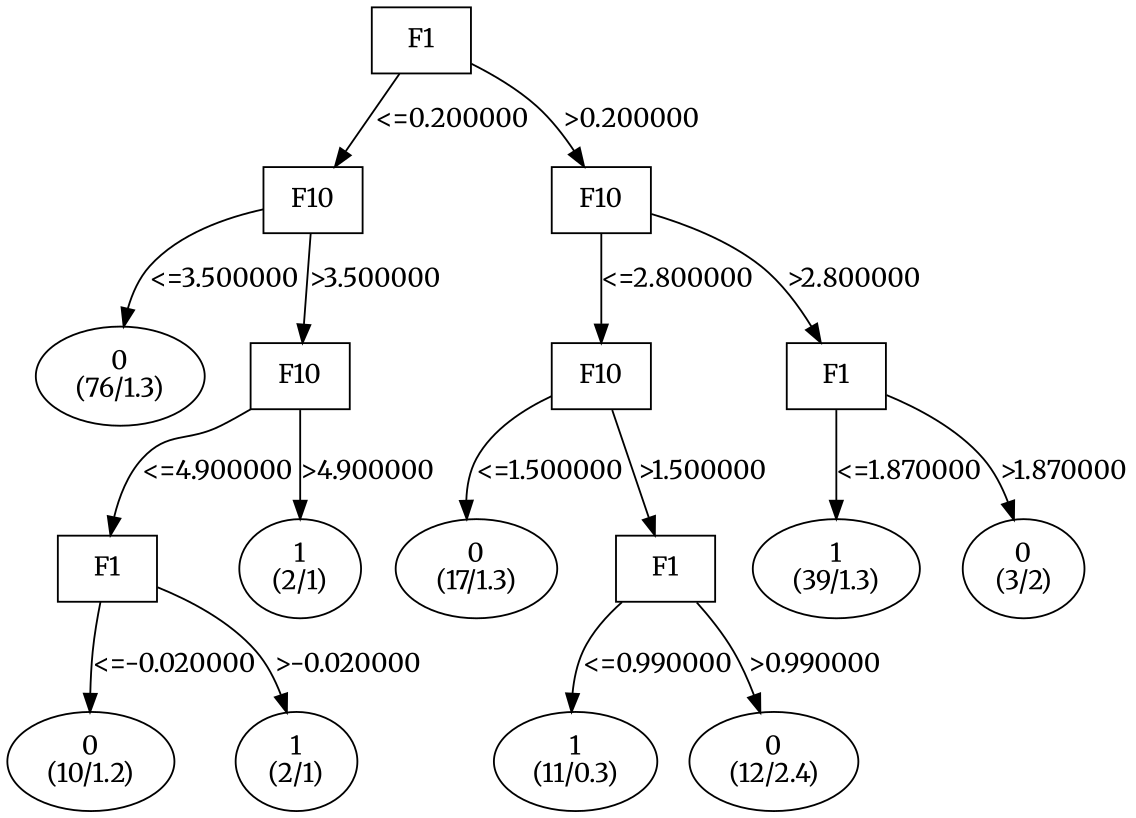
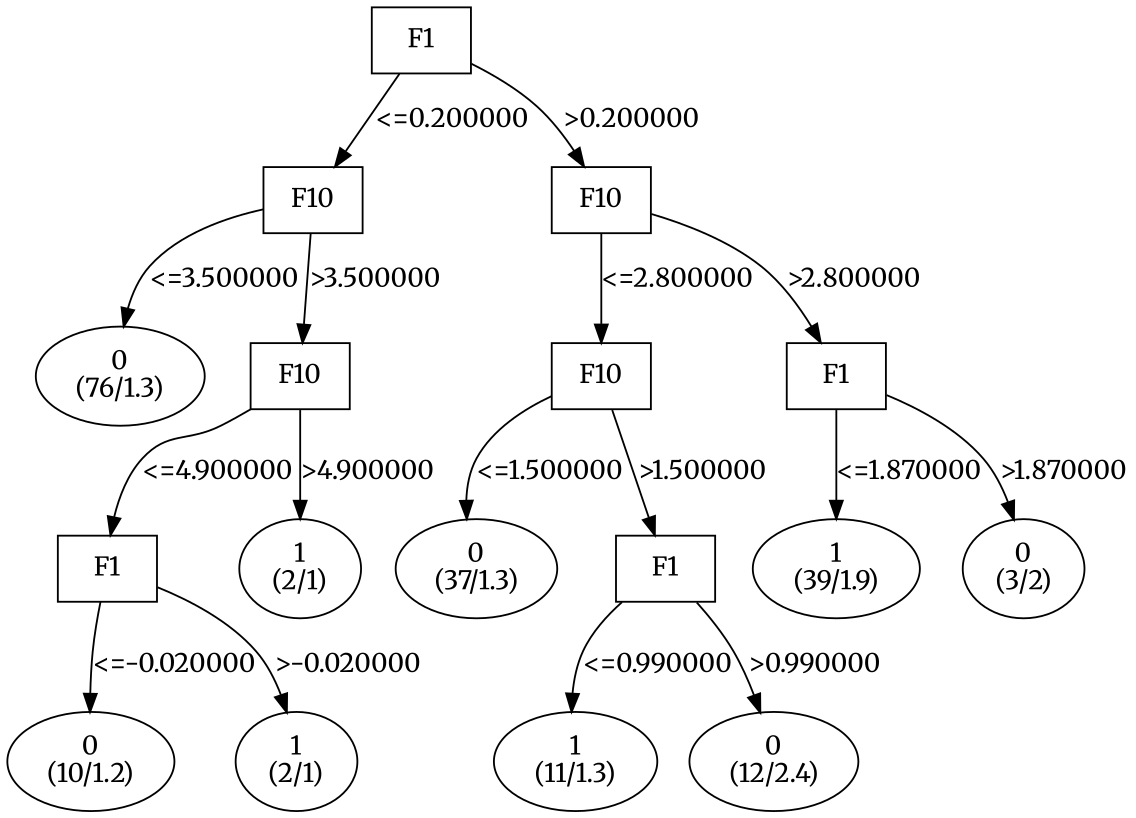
(476, 569) -> (476, 569)
(836, 569) -> (836, 569)
(576, 762) -> (576, 762)
